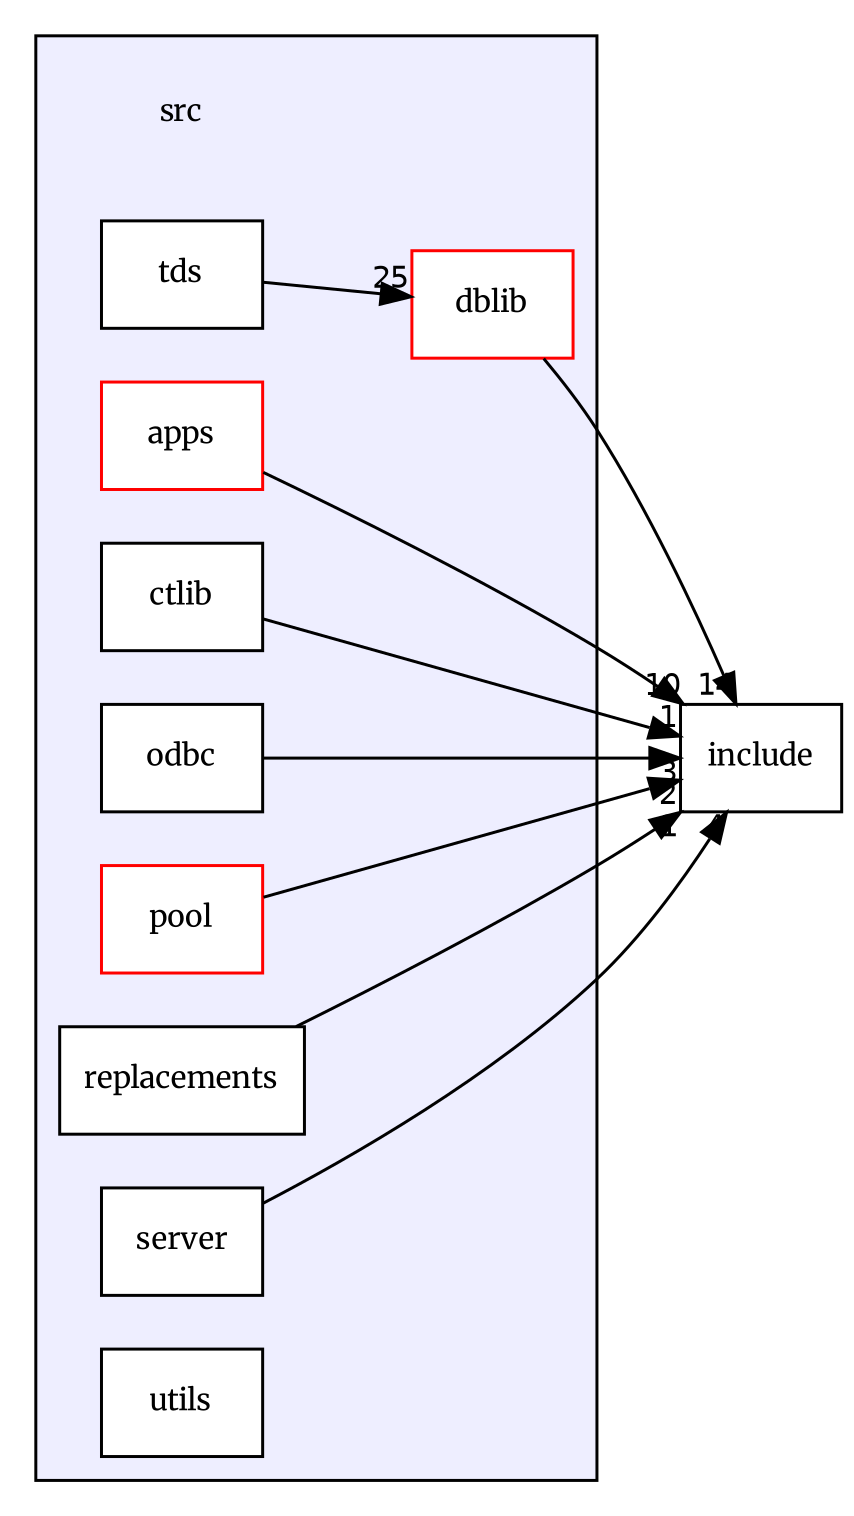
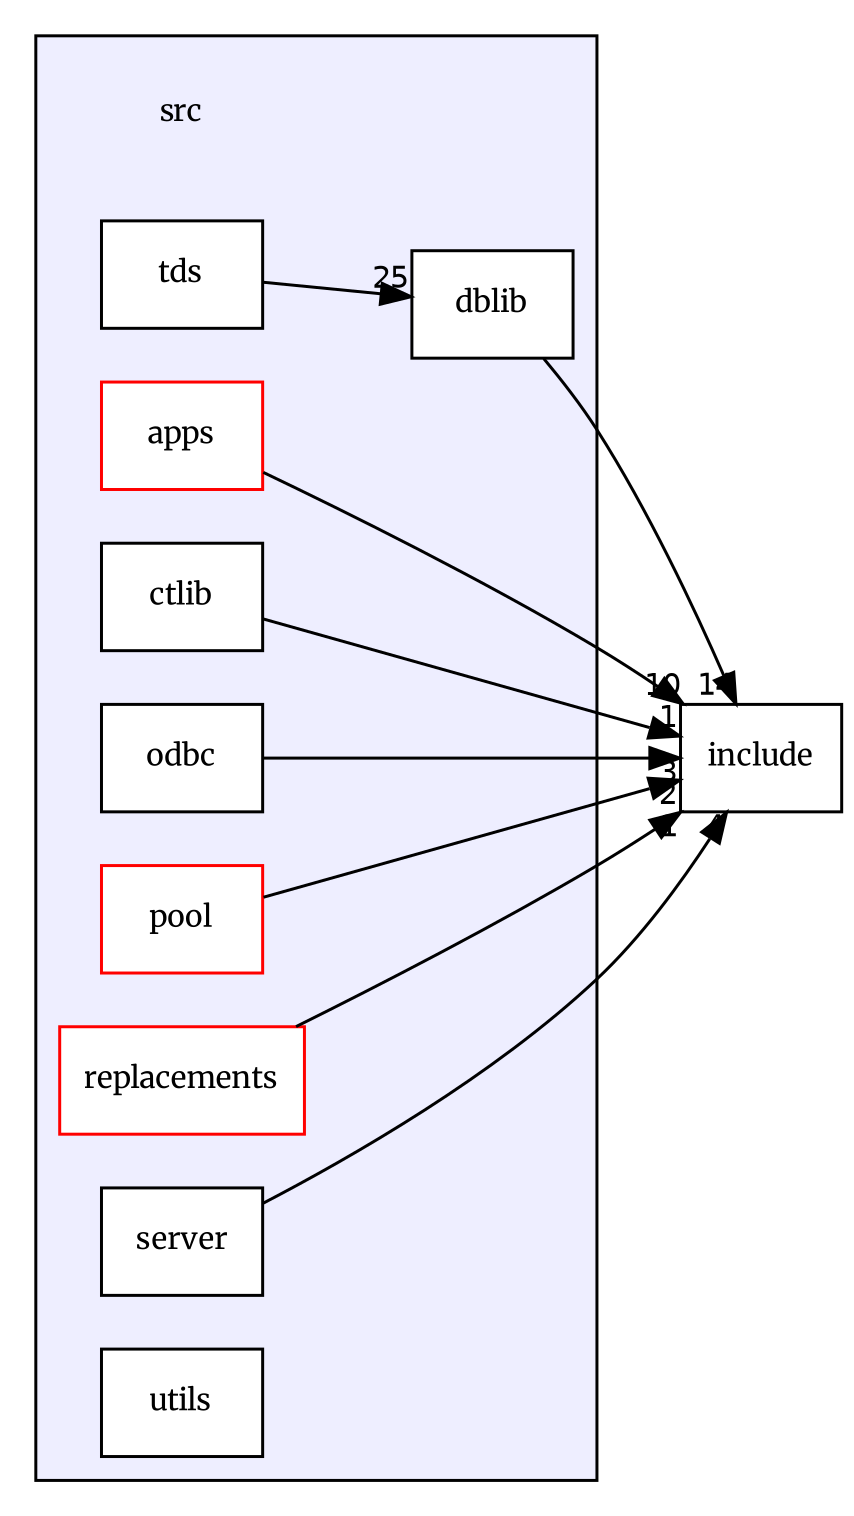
(492, 304) -> (492, 304)
(182, 1080) -> (182, 1080)
